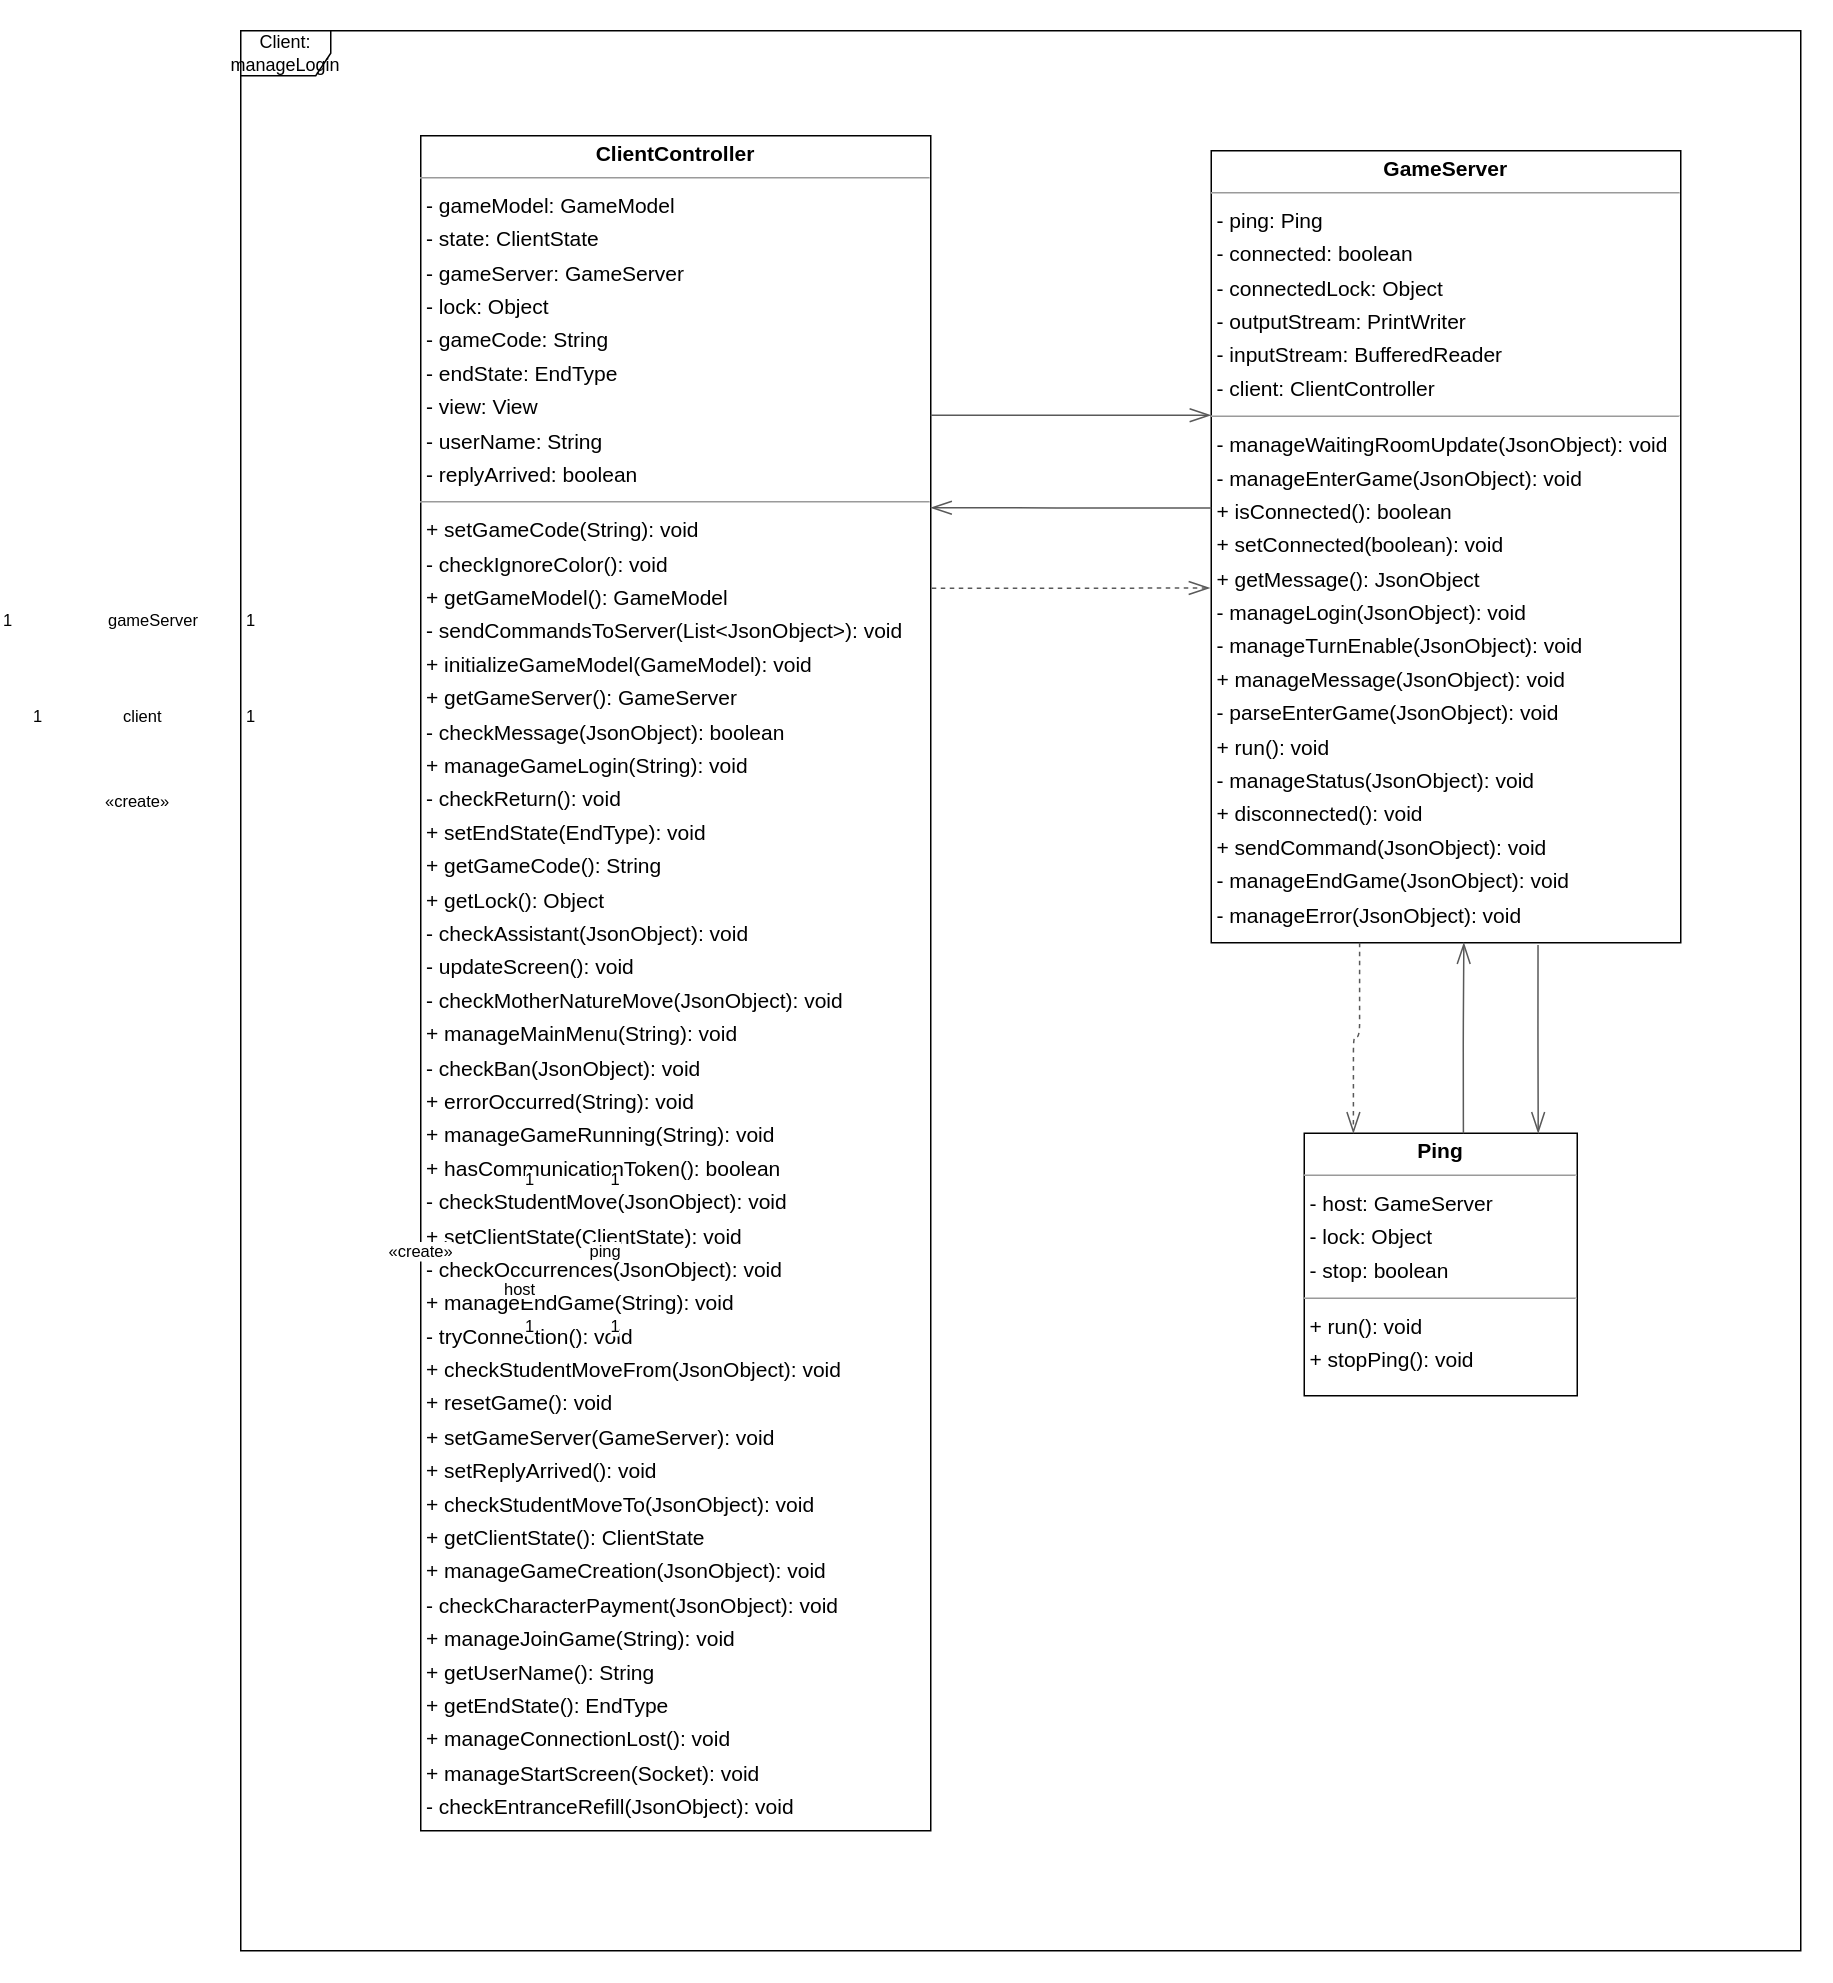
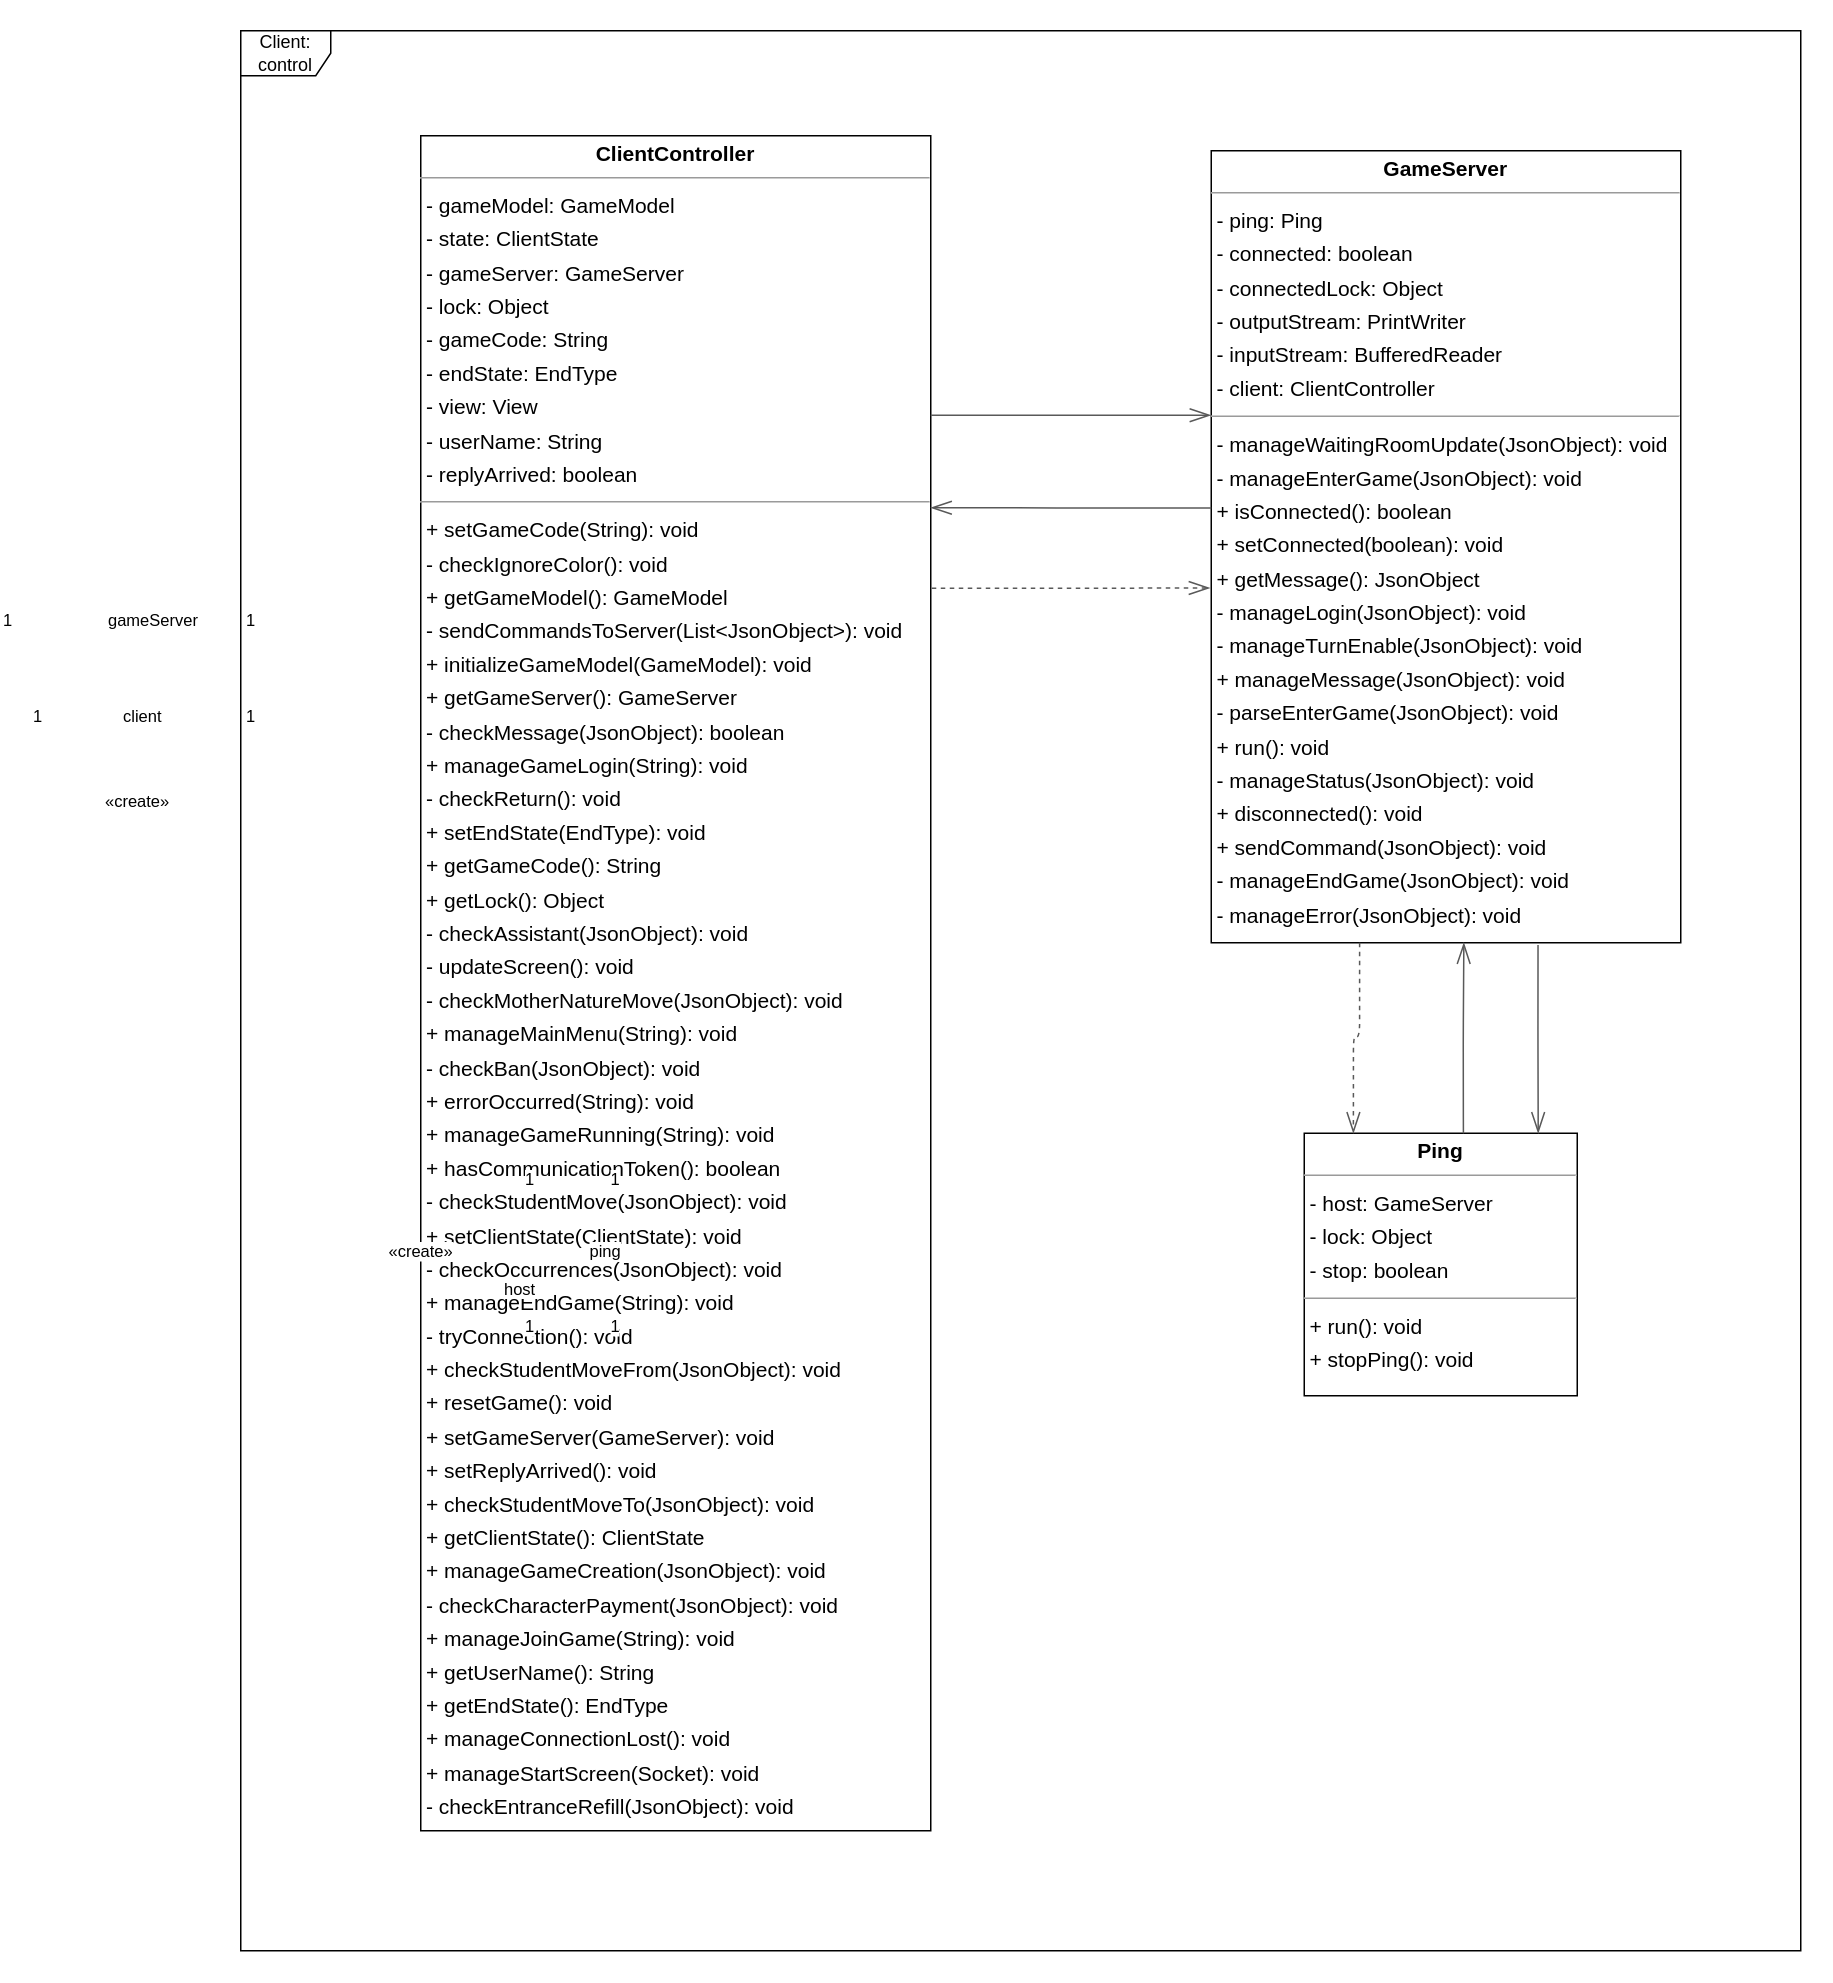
(286, 53) -> (286, 53)
